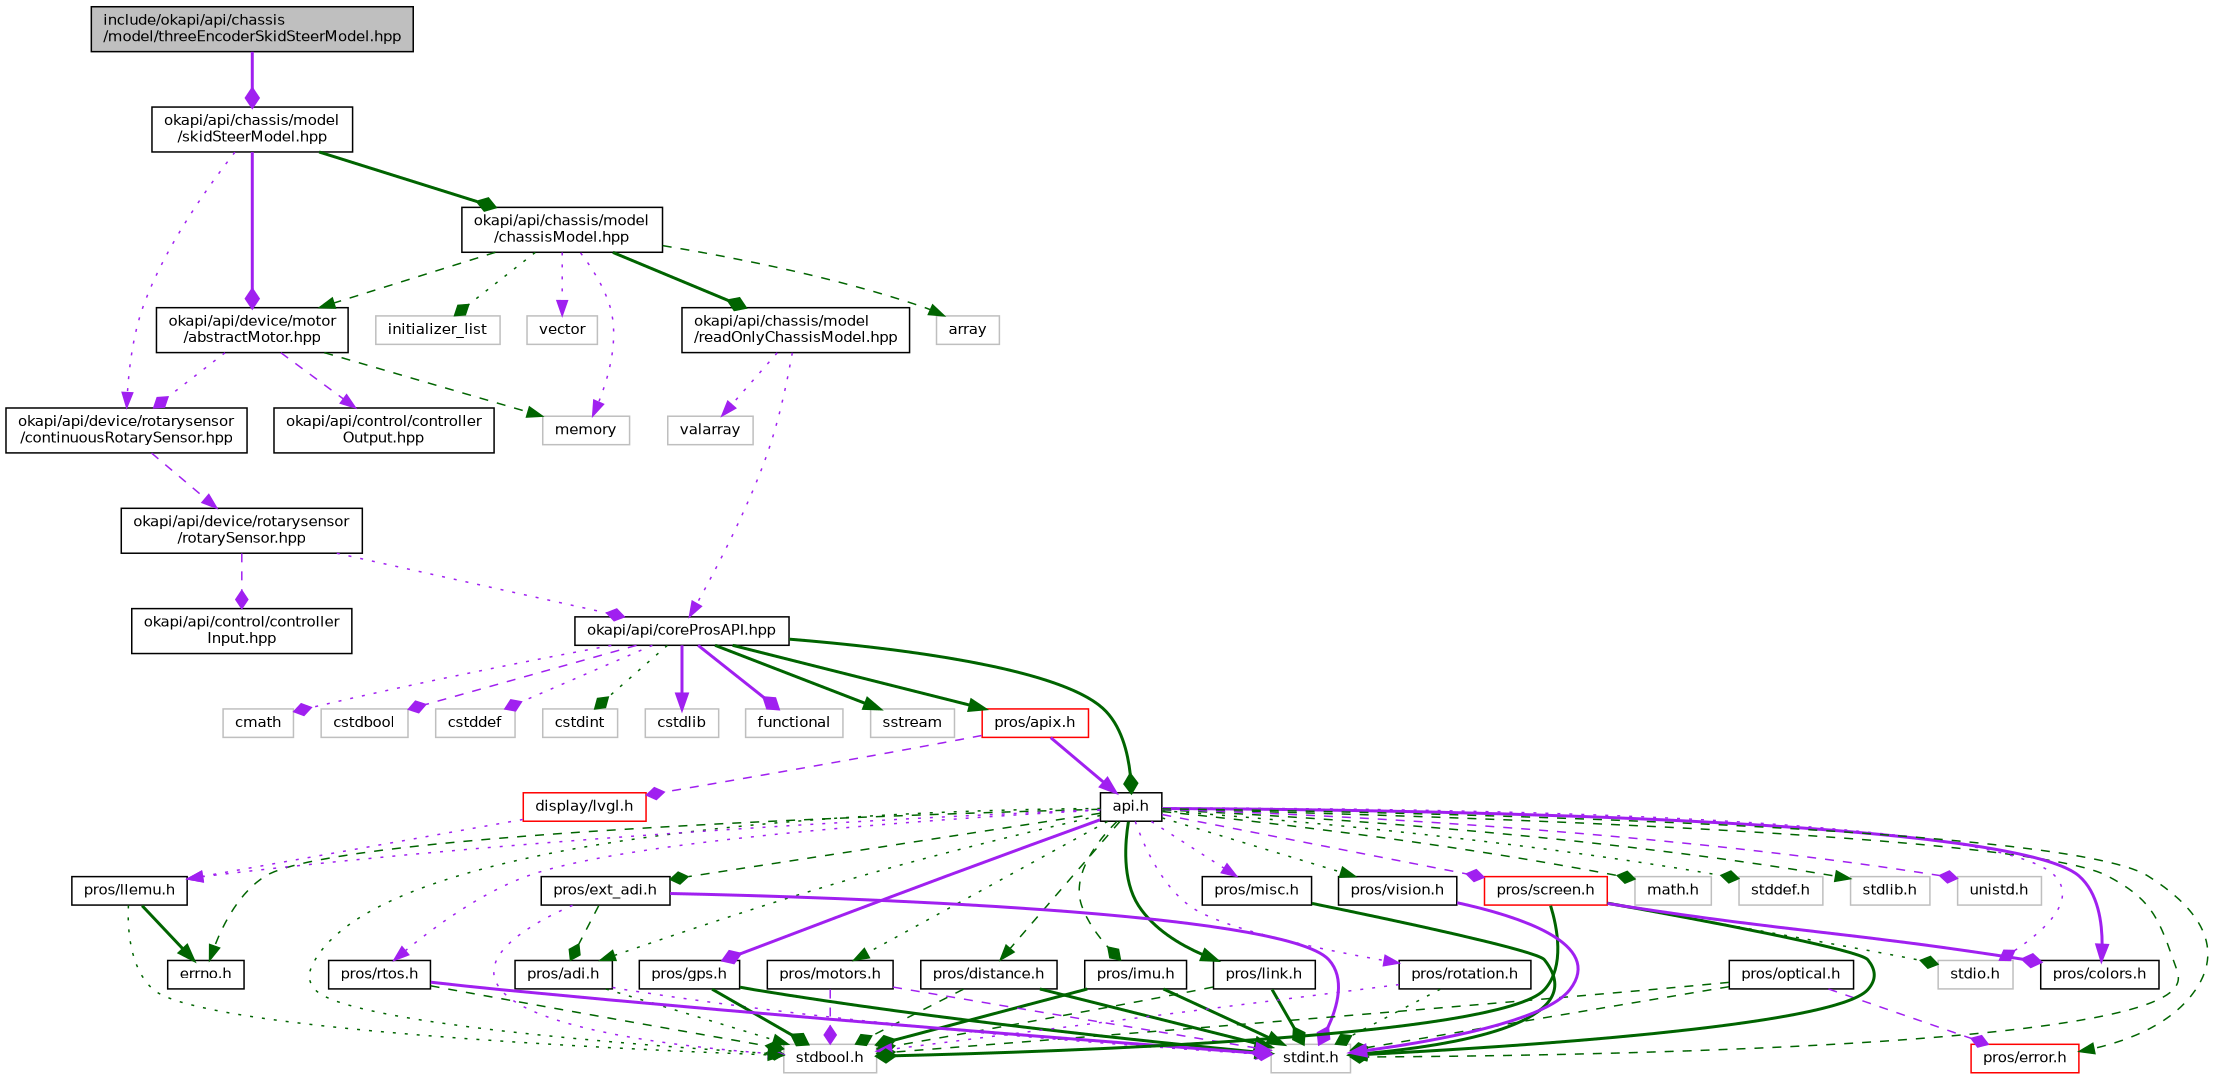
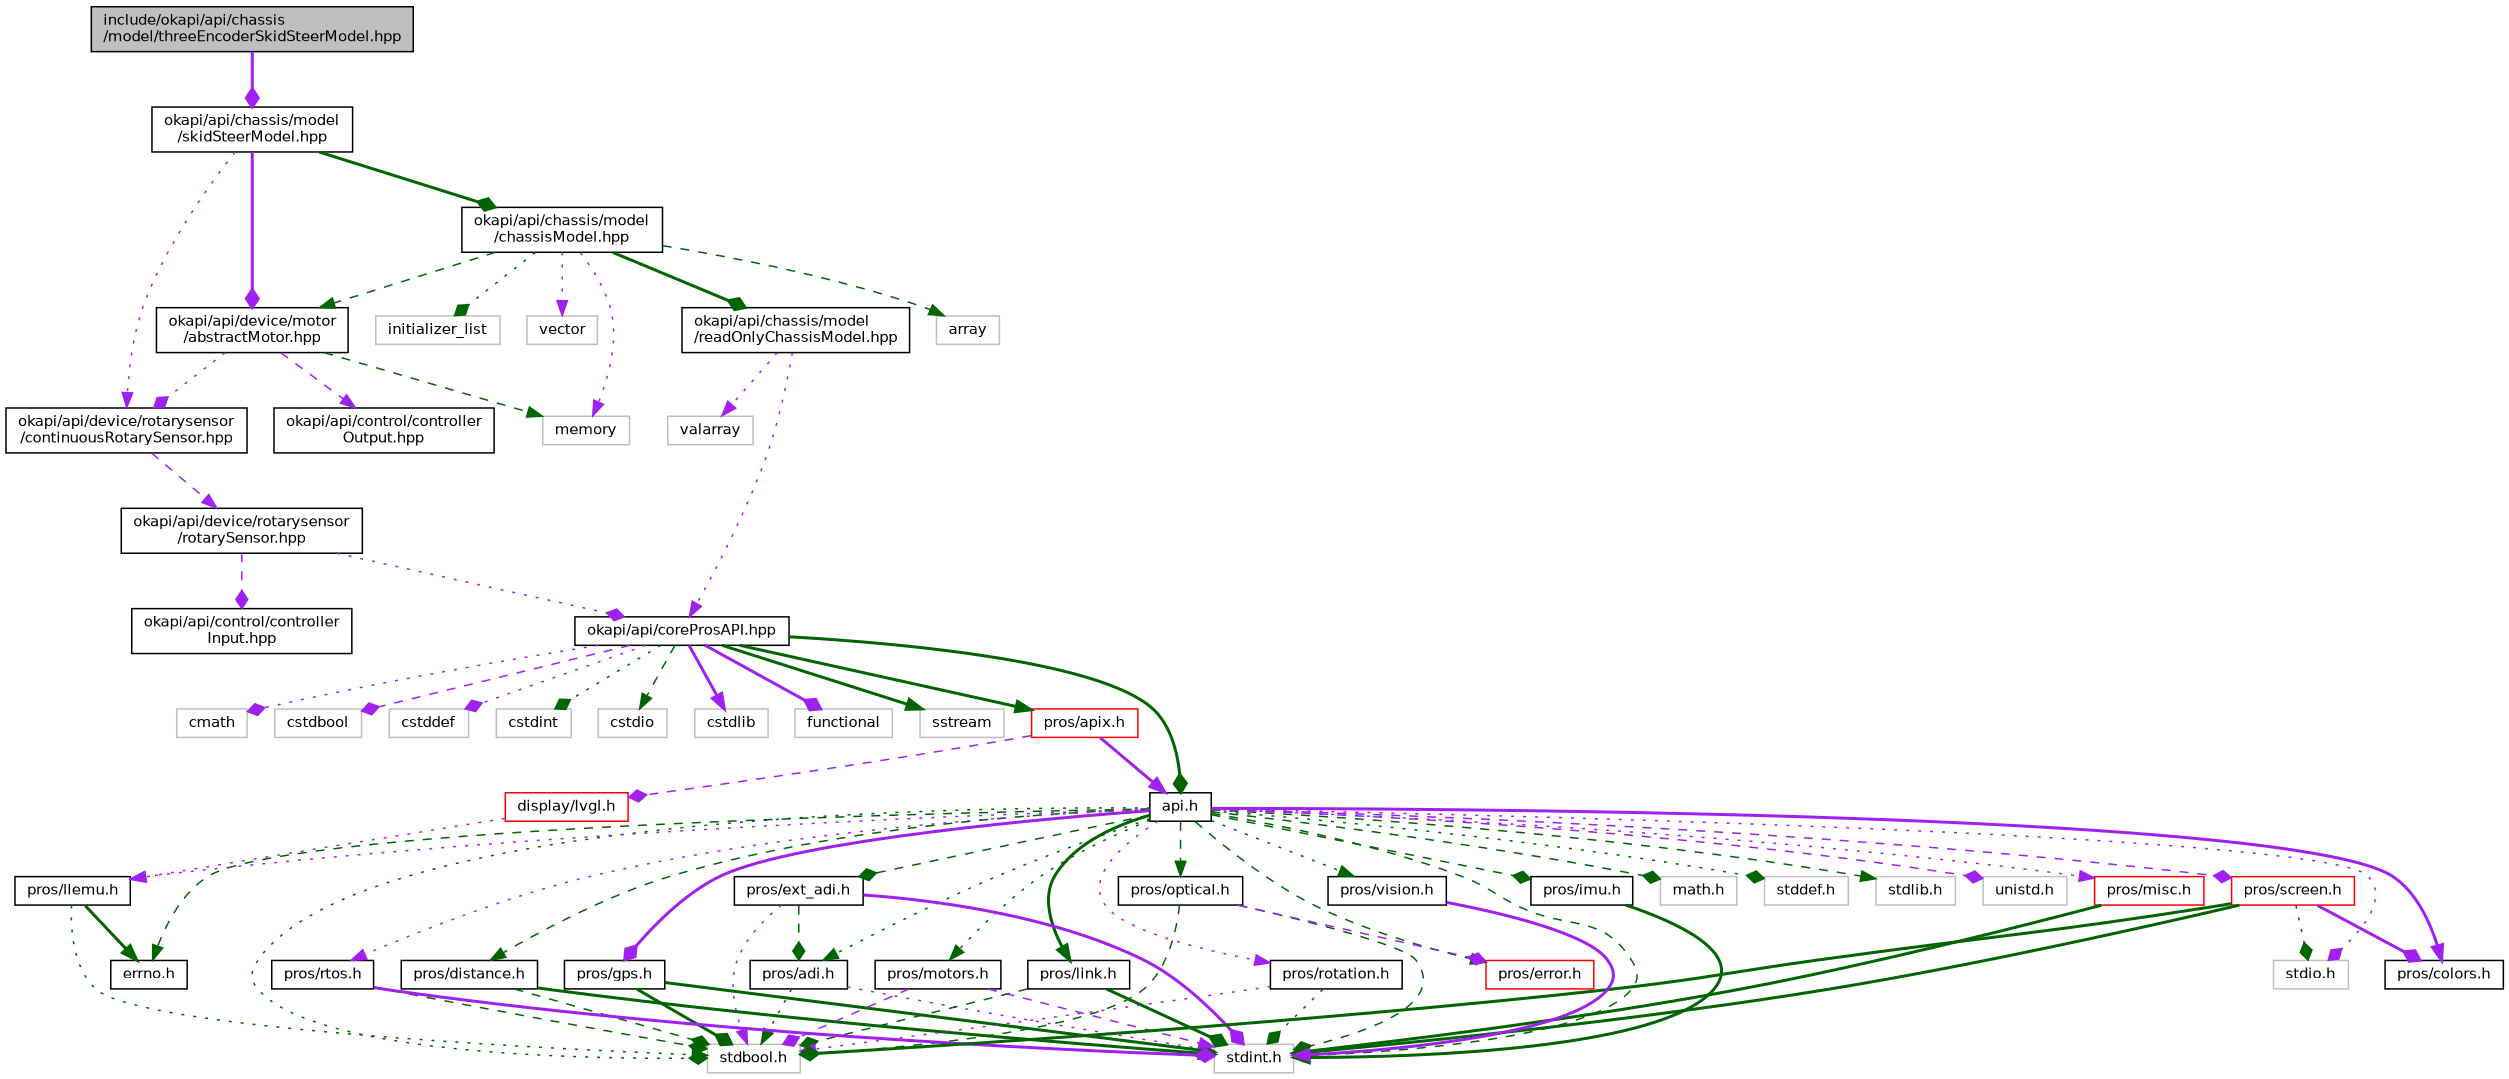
none -> (633, 723)
none -> (1181, 841)
(1257, 891) -> (2149, 891)
(1039, 1002) -> none
